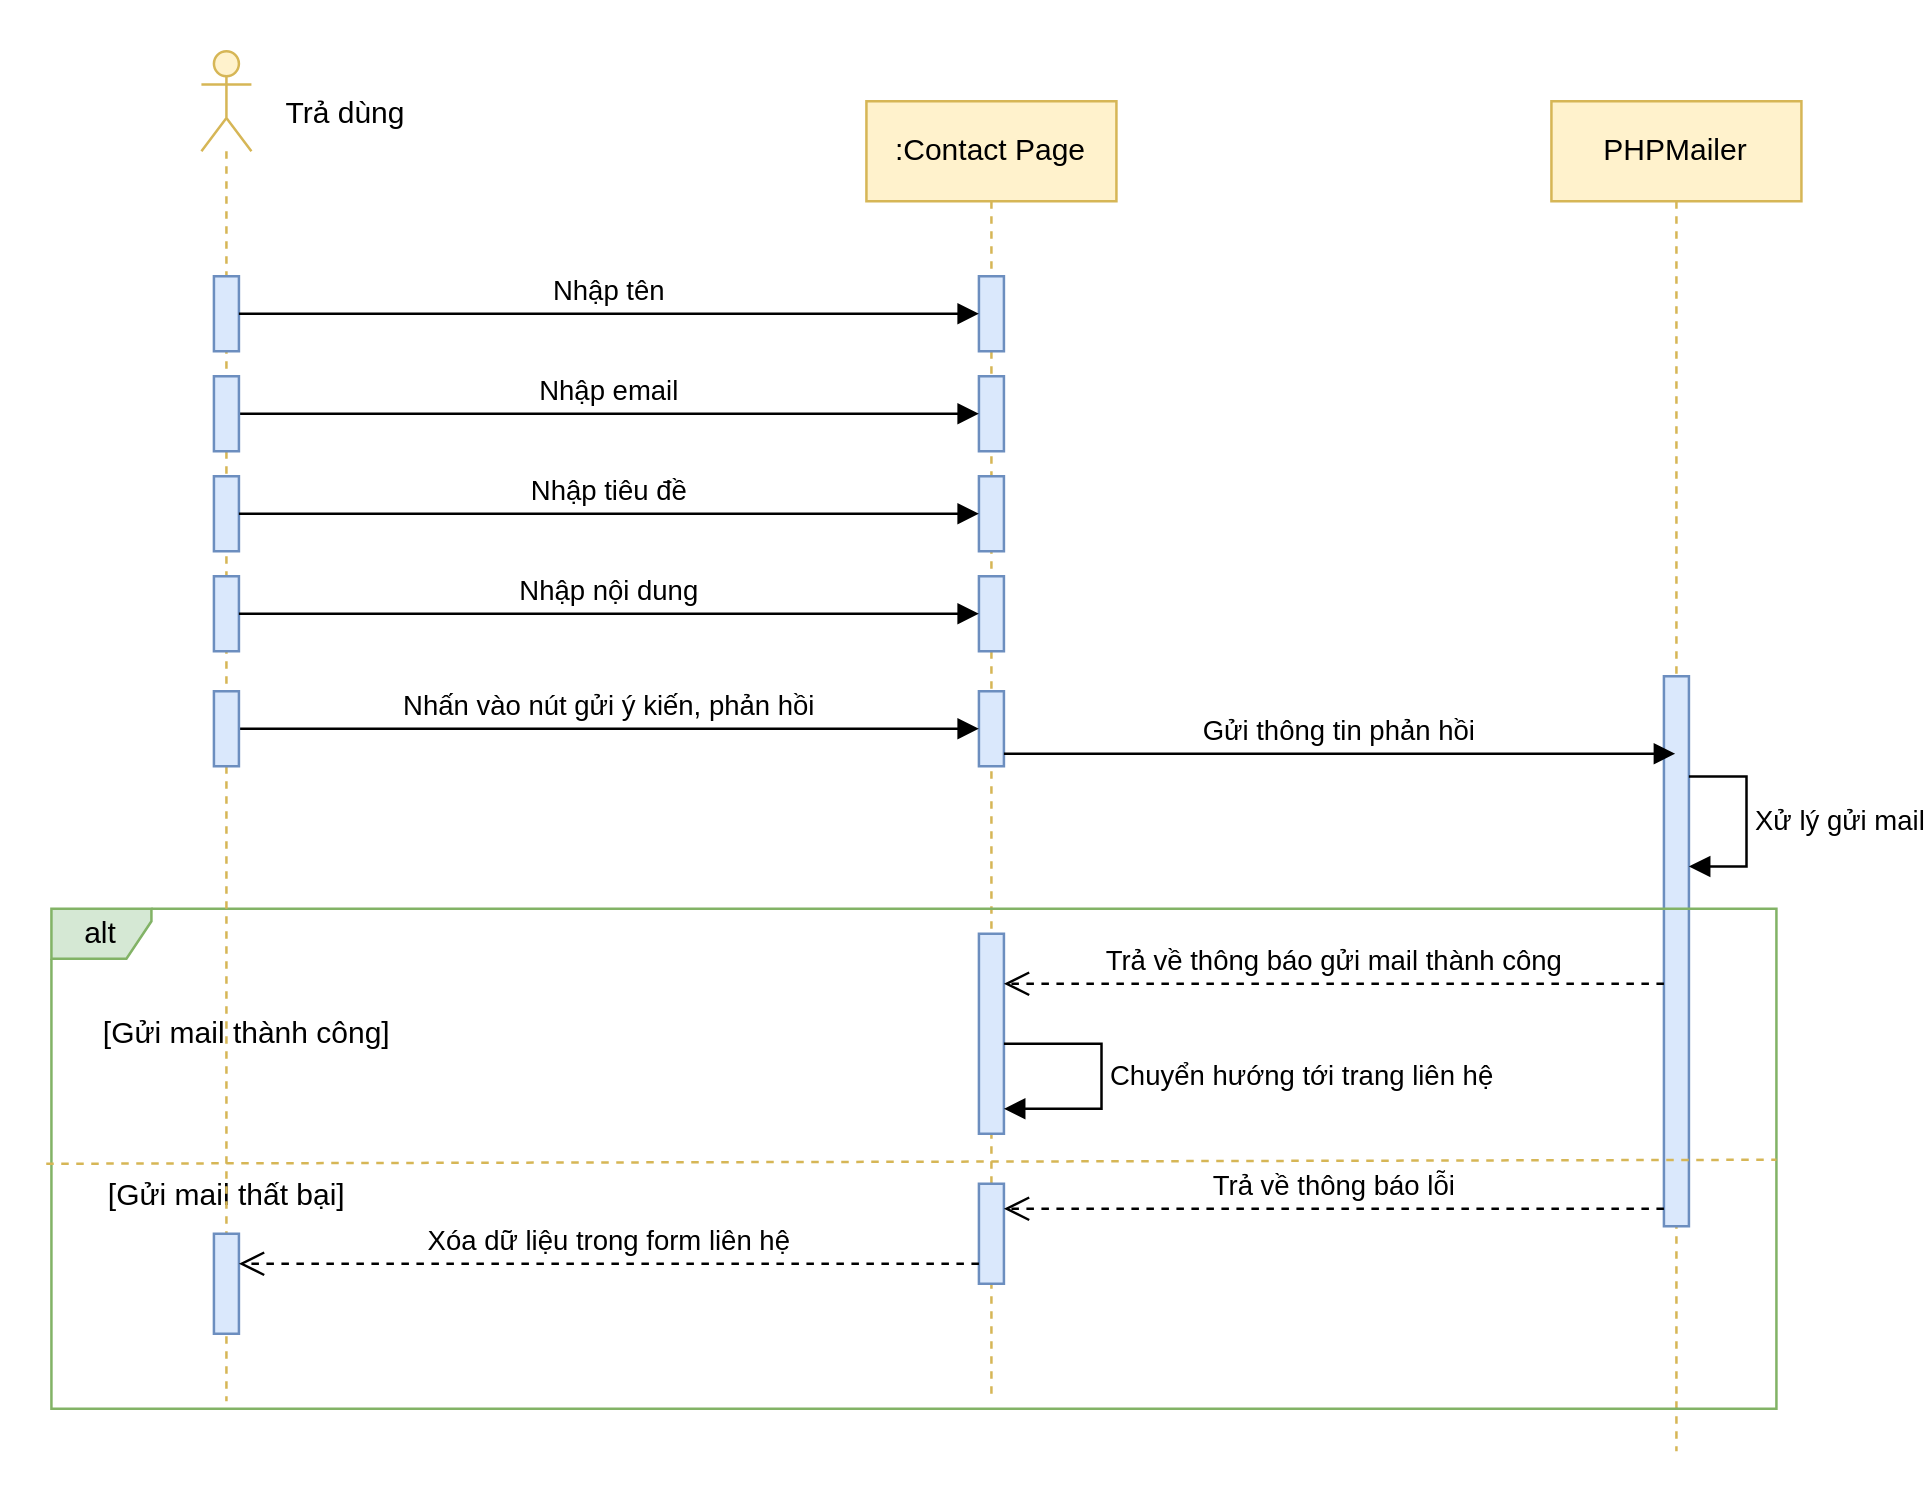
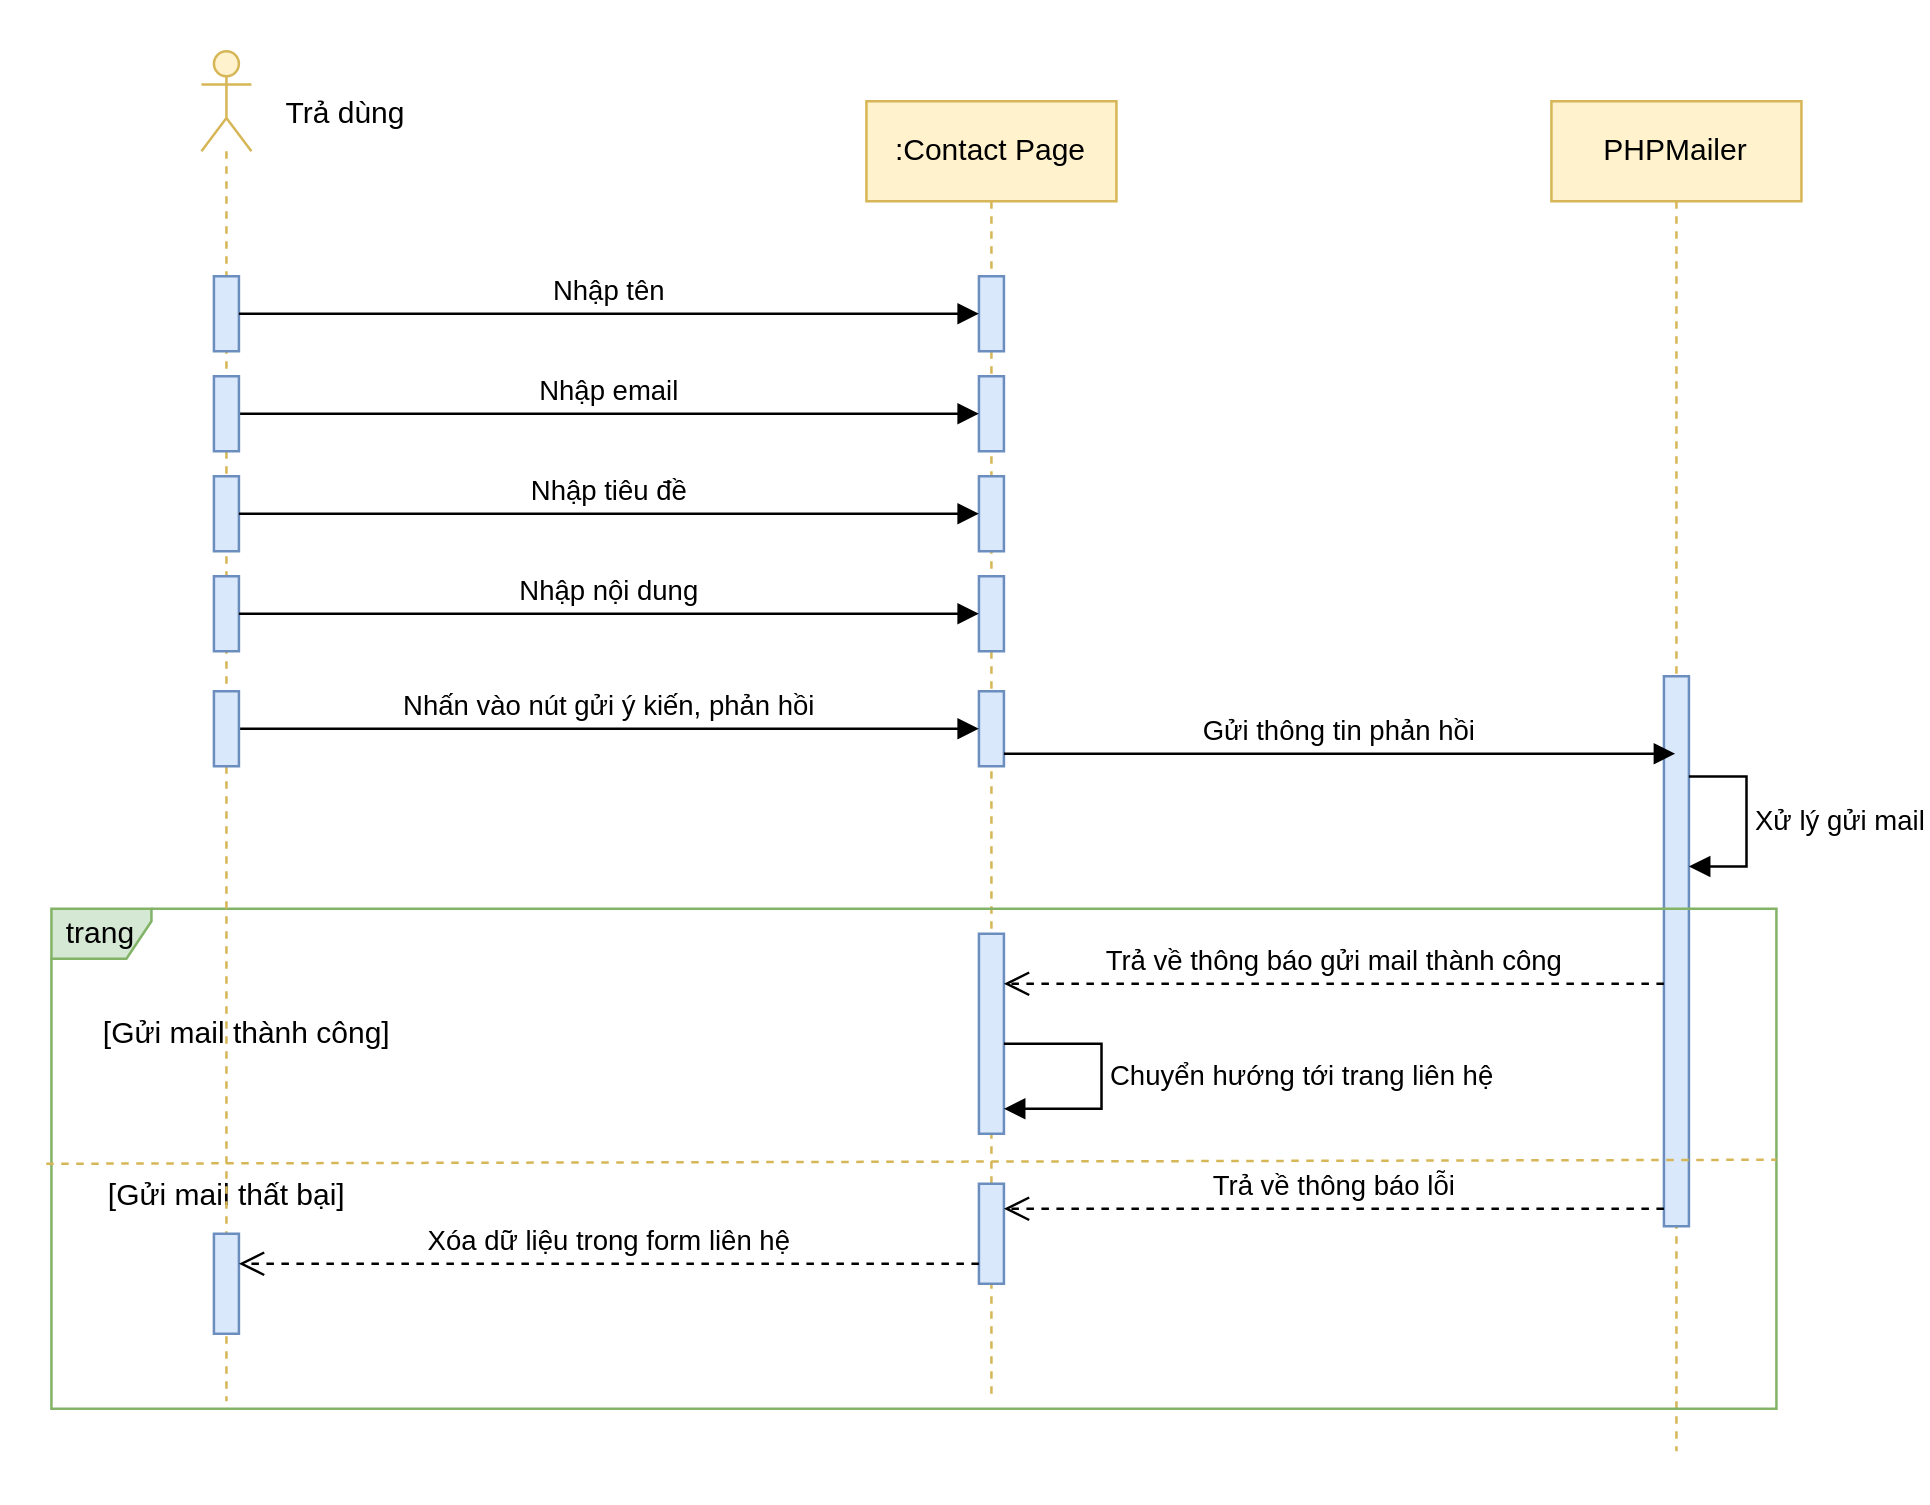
(101, 934) -> (101, 934)
